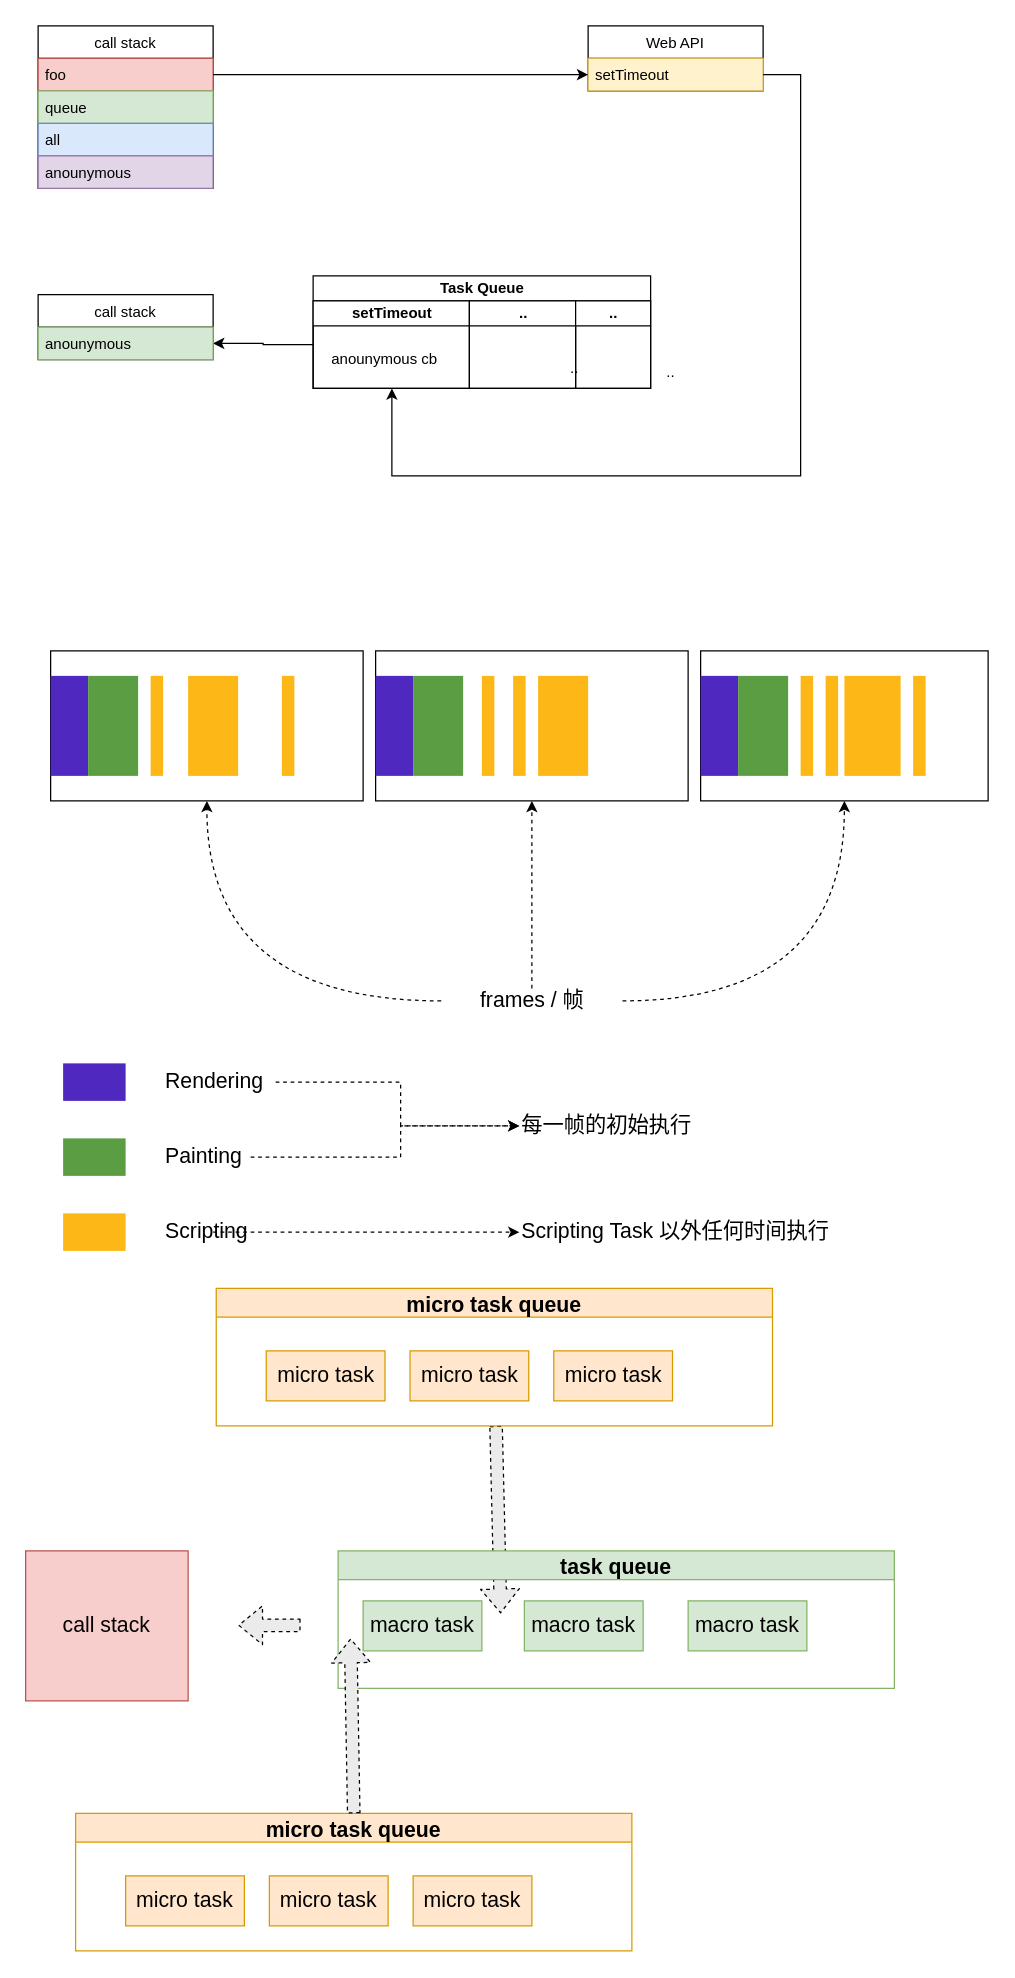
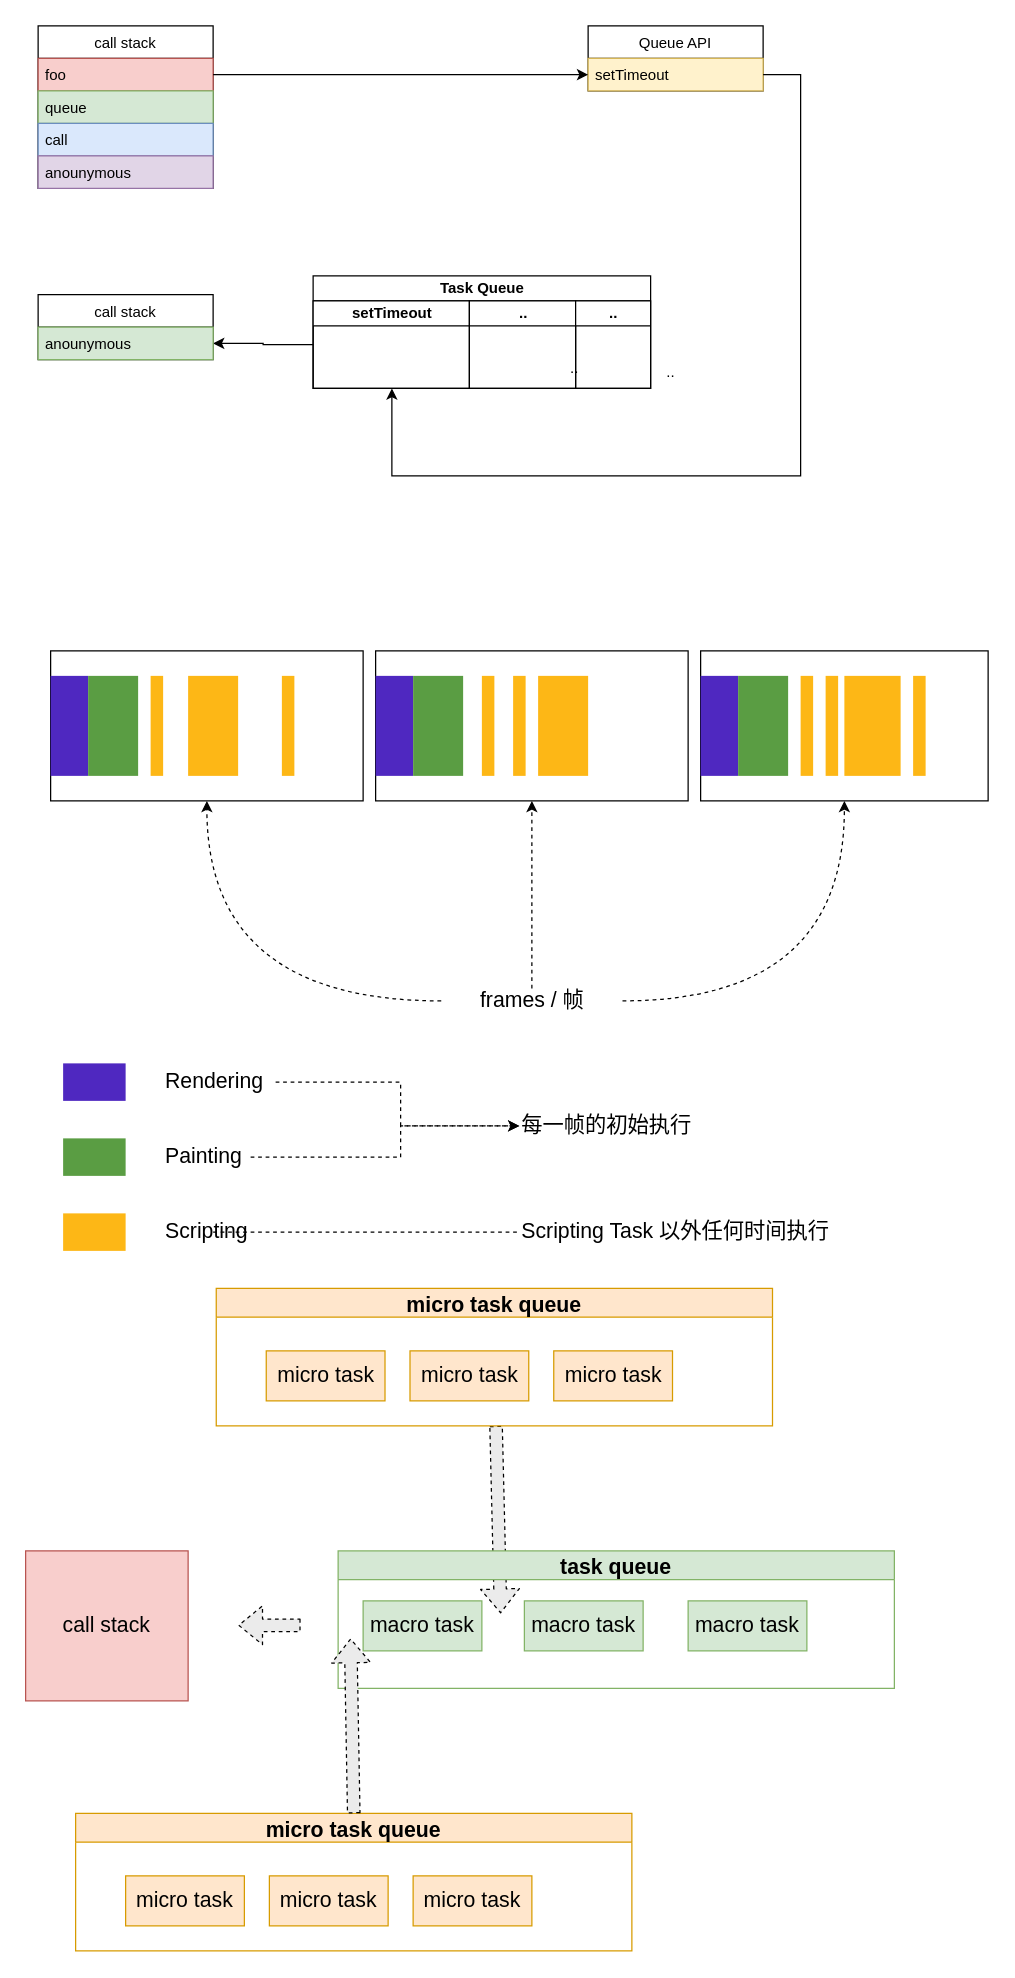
(675, 43) -> (675, 43)
(54, 140) -> (58, 140)
(391, 359) -> none
(509, 1232) -> (513, 1232)
